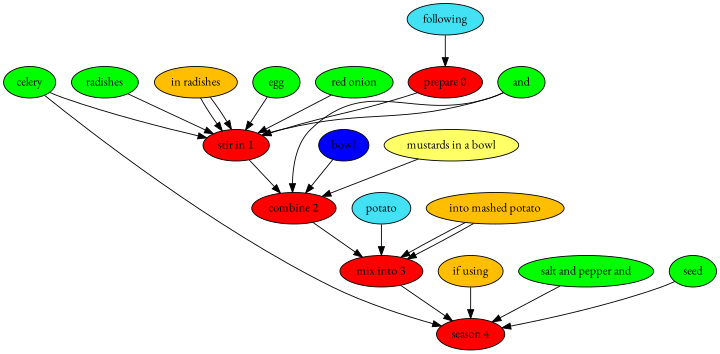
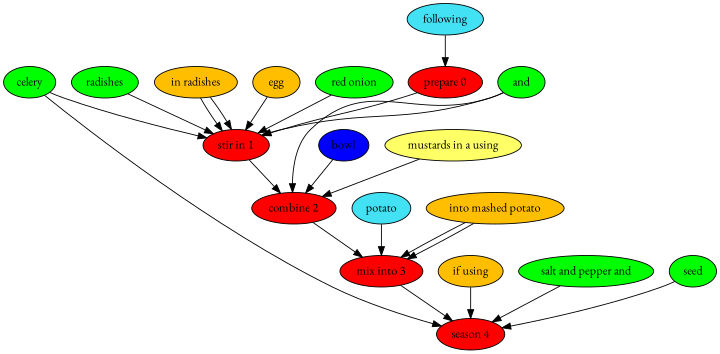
(276, 82) -> (276, 82)
(451, 145) -> (453, 145)
